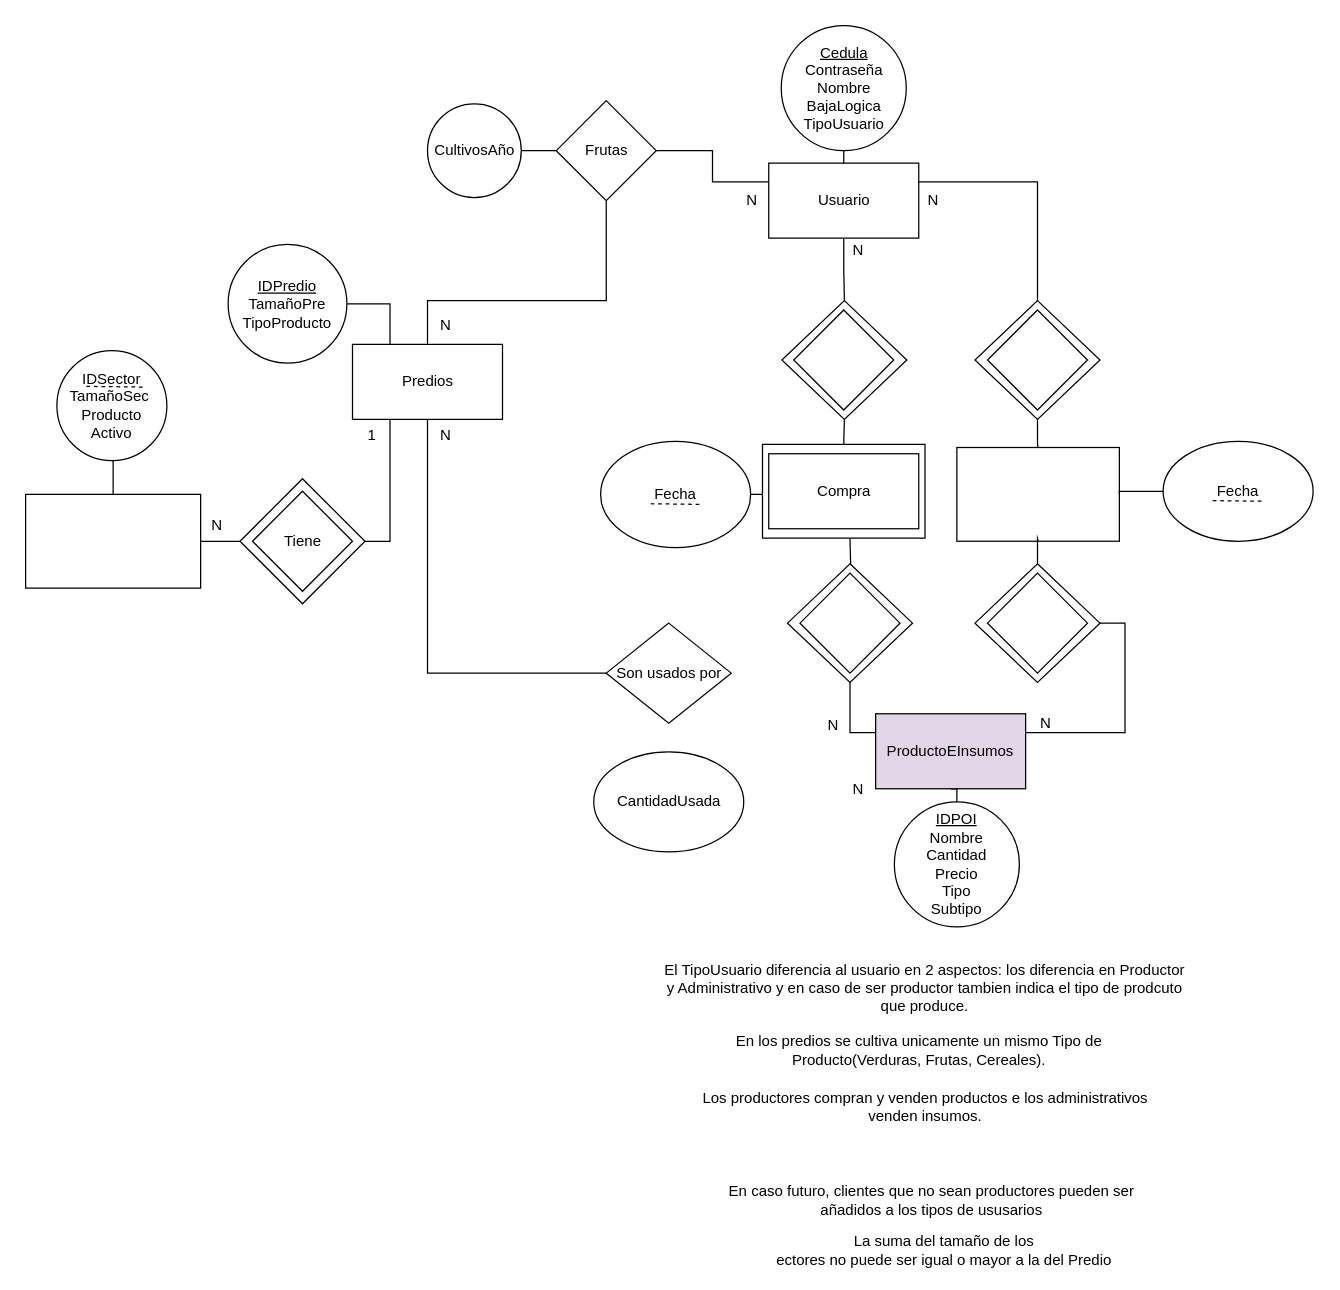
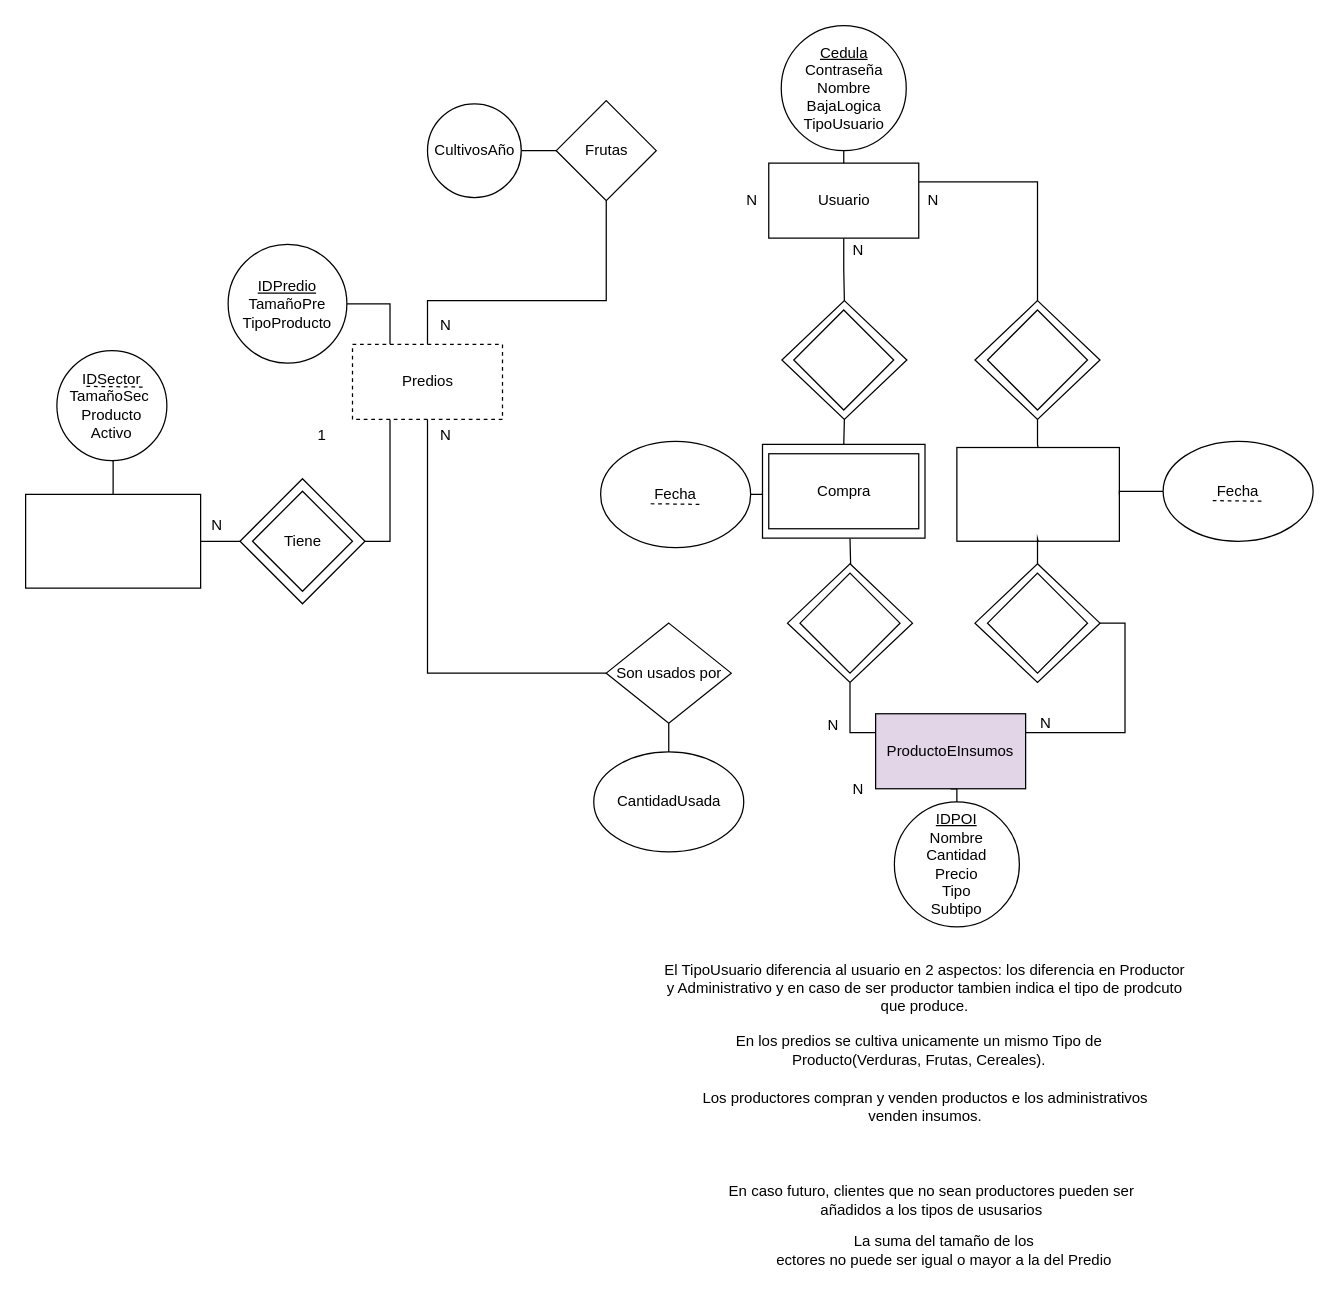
(713, 167) -> none
(428, 382) -> (428, 382)
(378, 435) -> (328, 435)
none -> (669, 738)
